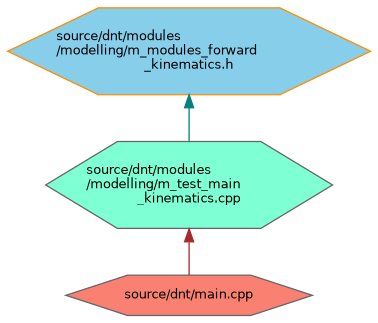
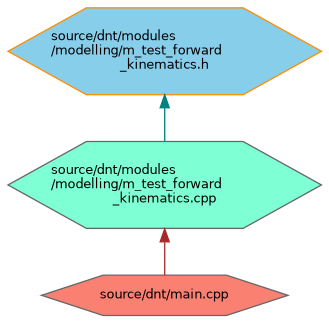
(189, 51) -> (165, 51)
(189, 185) -> (165, 185)
